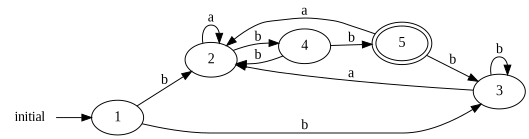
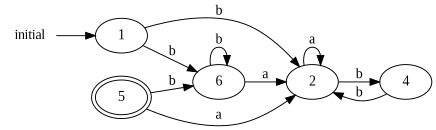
(346, 45) -> none
(499, 92) -> (219, 82)
